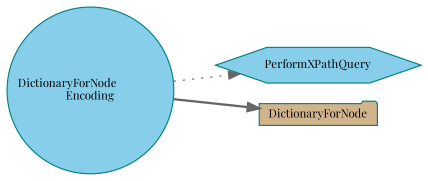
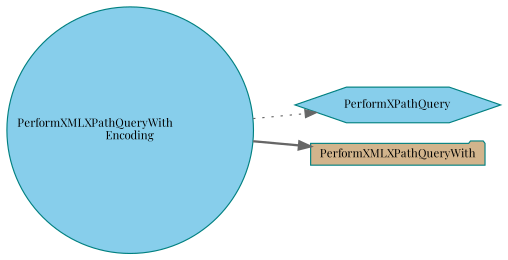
(90, 90) -> (130, 130)
(318, 115) -> (398, 154)
